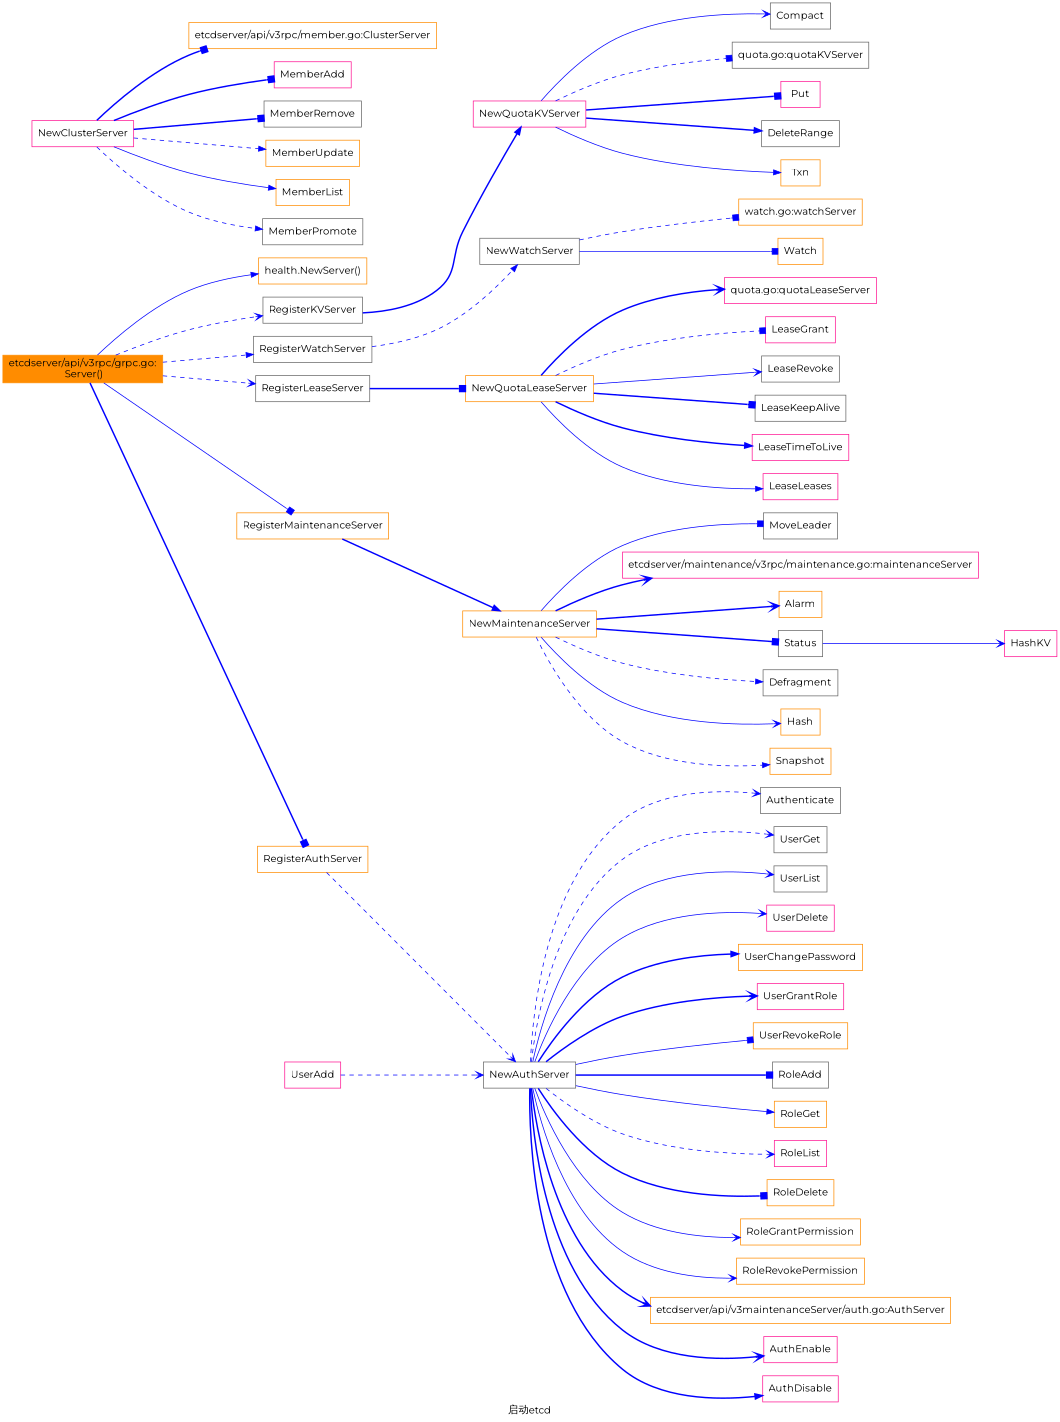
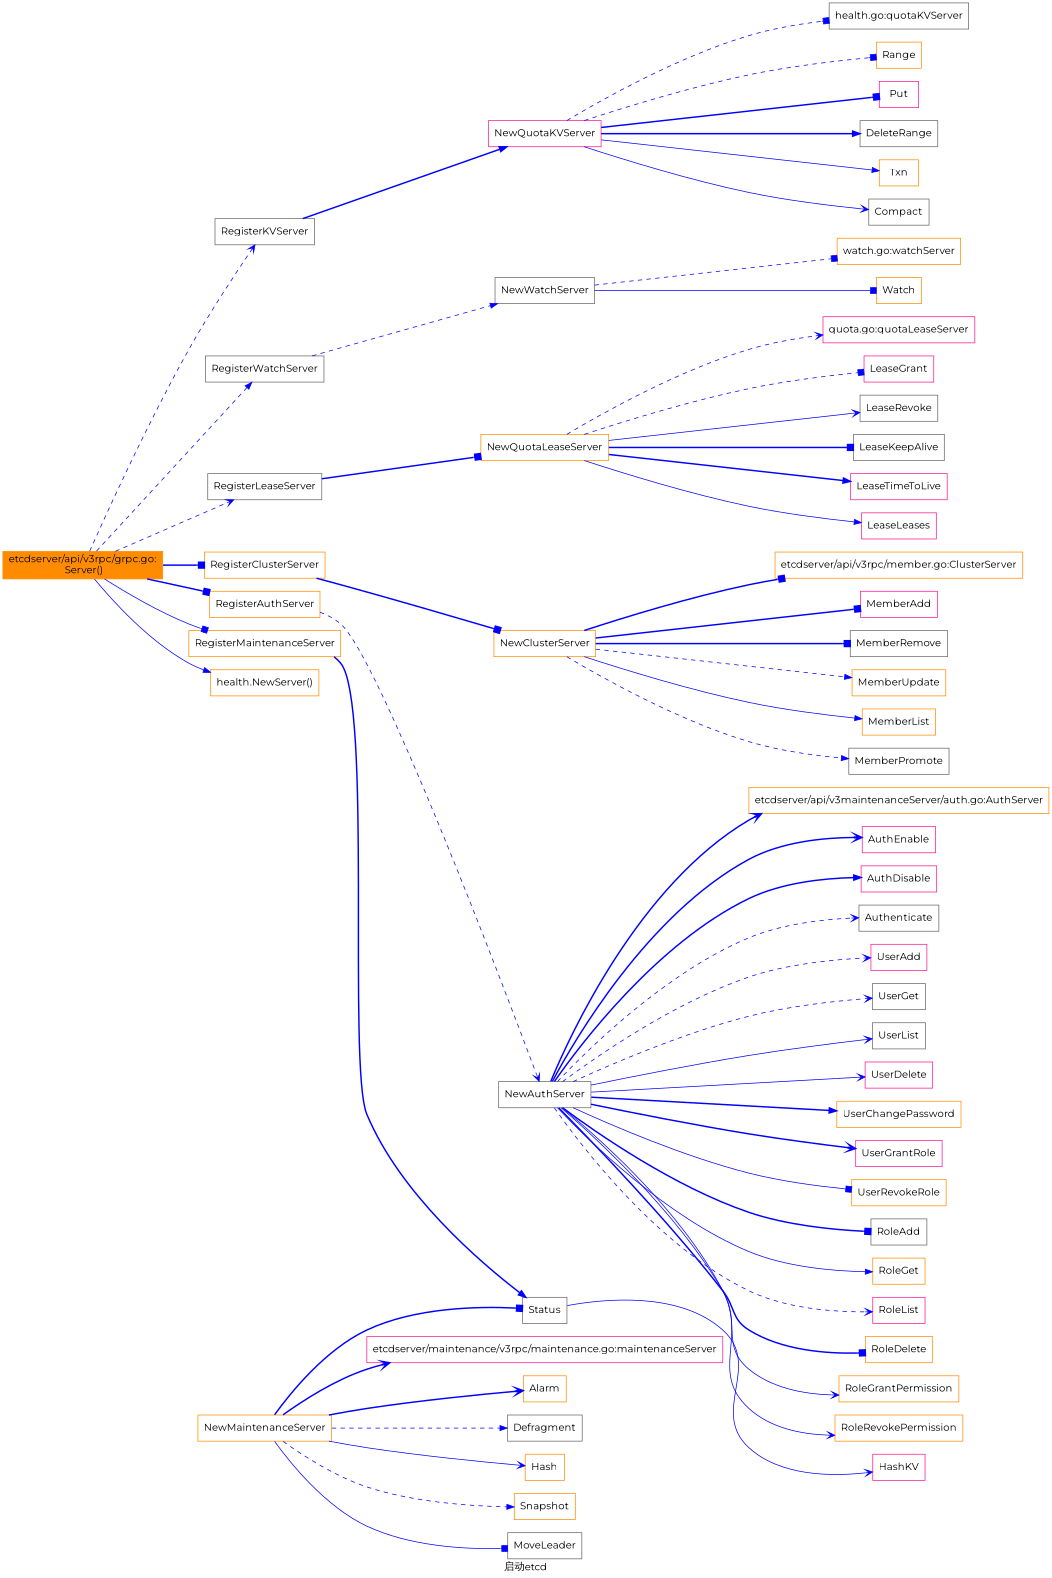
(800, 55) -> (899, 16)
none -> (899, 55)
(83, 134) -> (545, 644)
(619, 312) -> (687, 373)
none -> (265, 565)
(418, 573) -> (359, 1002)
(408, 1075) -> (704, 996)
